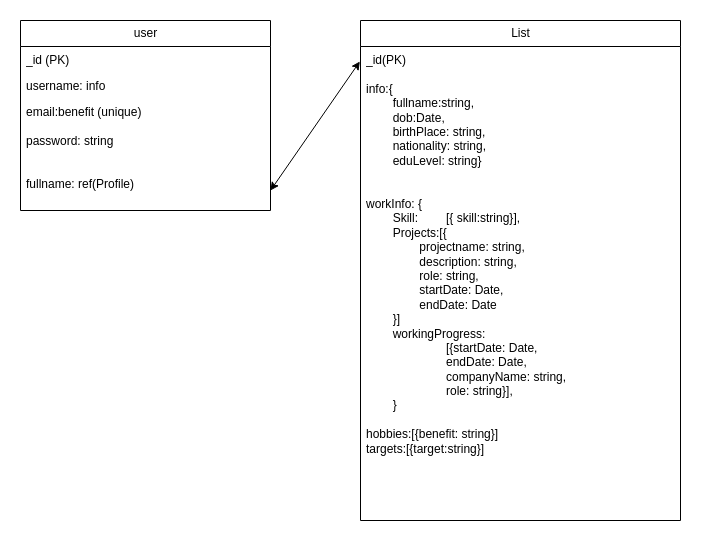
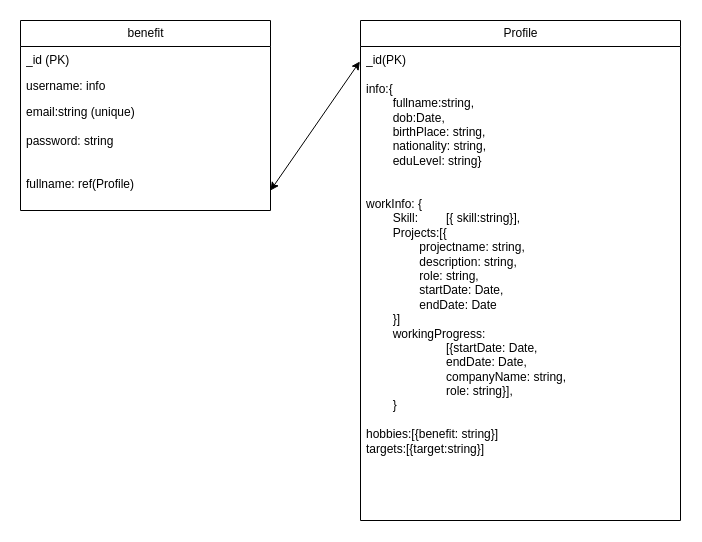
(146, 34) -> (146, 34)
(521, 34) -> (521, 34)
(91, 120) -> (88, 120)
